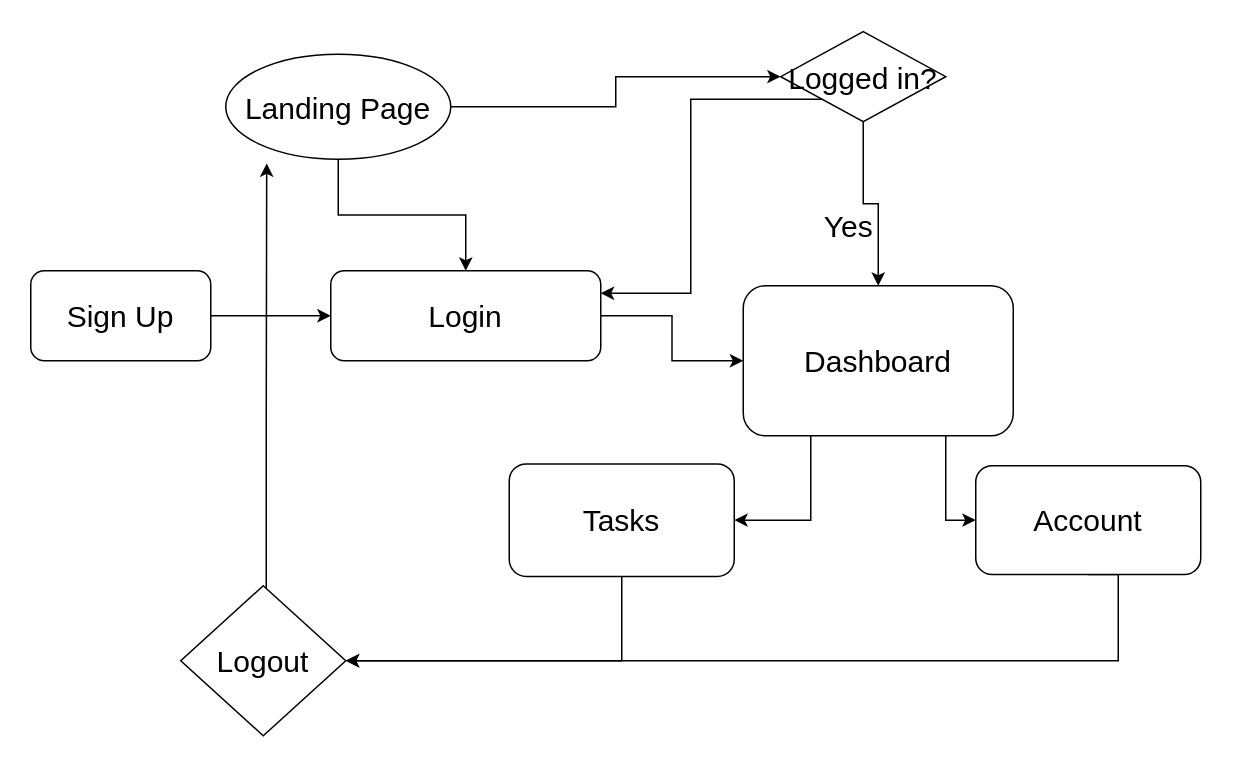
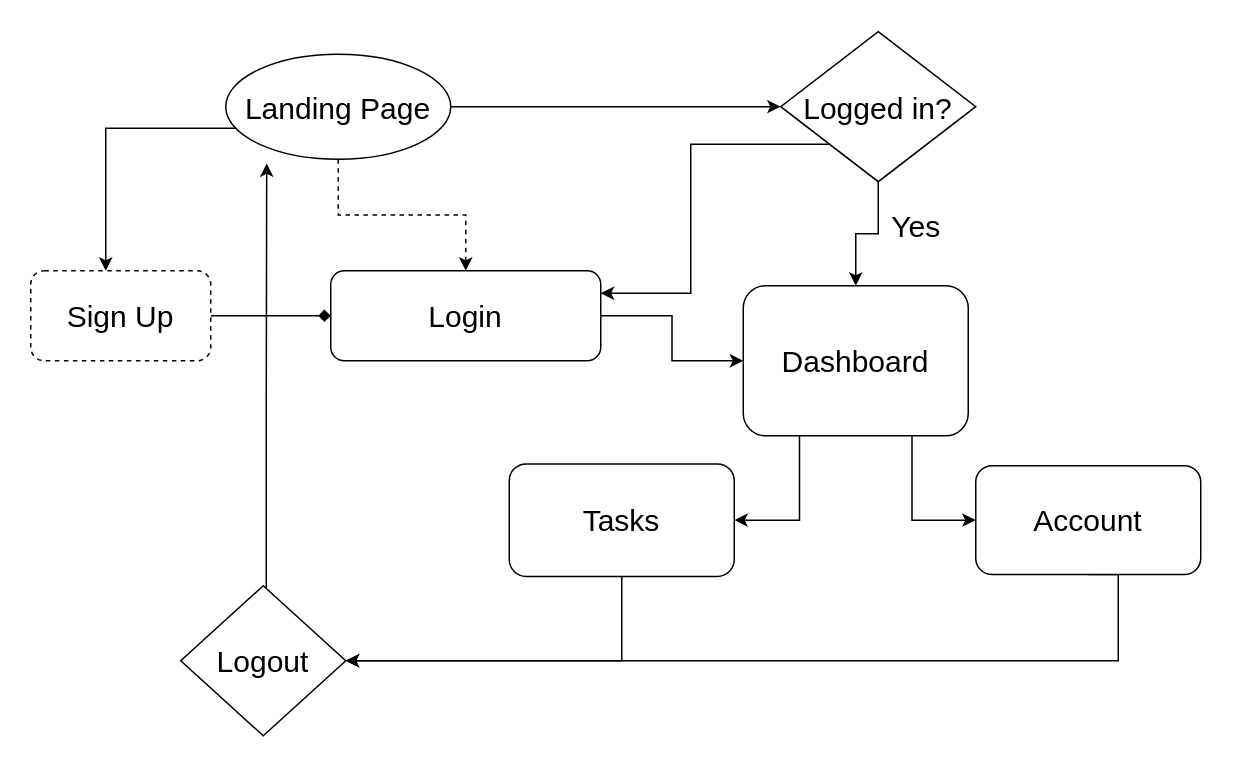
(863, 77) -> (878, 107)
none -> (106, 129)
(397, 215) -> (397, 215)
(848, 226) -> (916, 226)
(121, 316) -> (121, 316)
(319, 316) -> (318, 316)
(878, 361) -> (856, 361)
